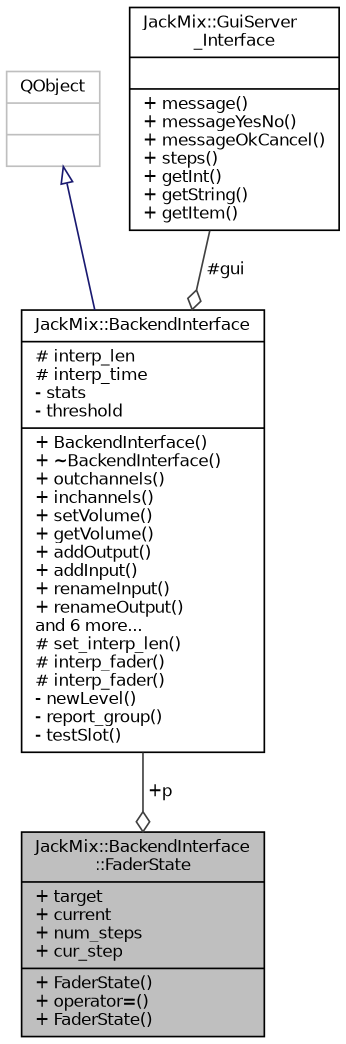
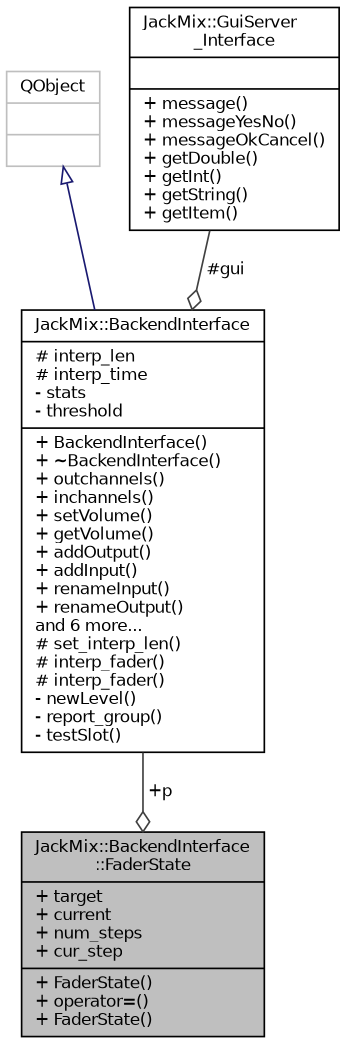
(181, 159) -> (201, 159)
